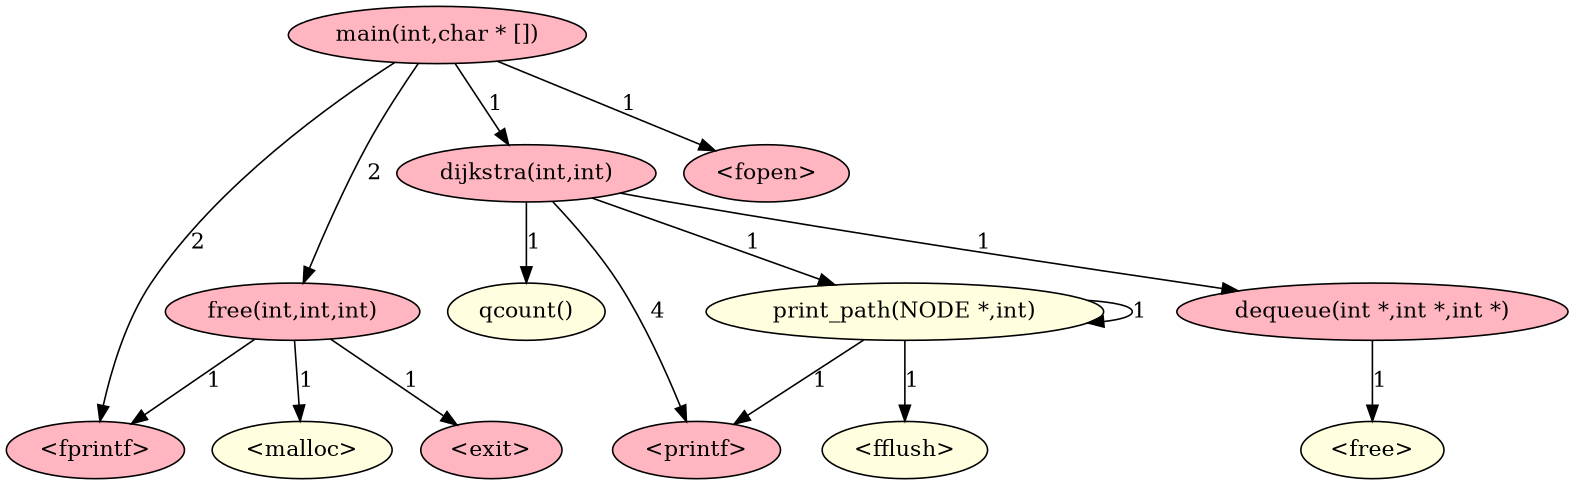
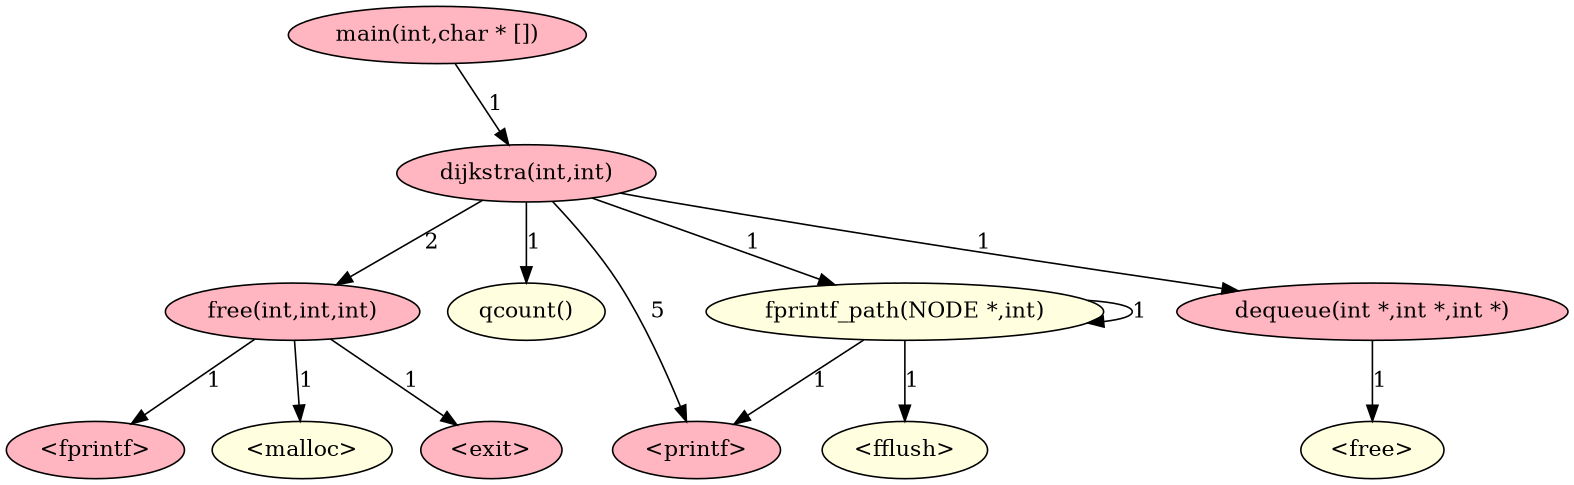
(358, 163) -> (416, 239)
(767, 173) -> none
(214, 207) -> none
(658, 312) -> (658, 312)
(905, 312) -> (905, 312)
